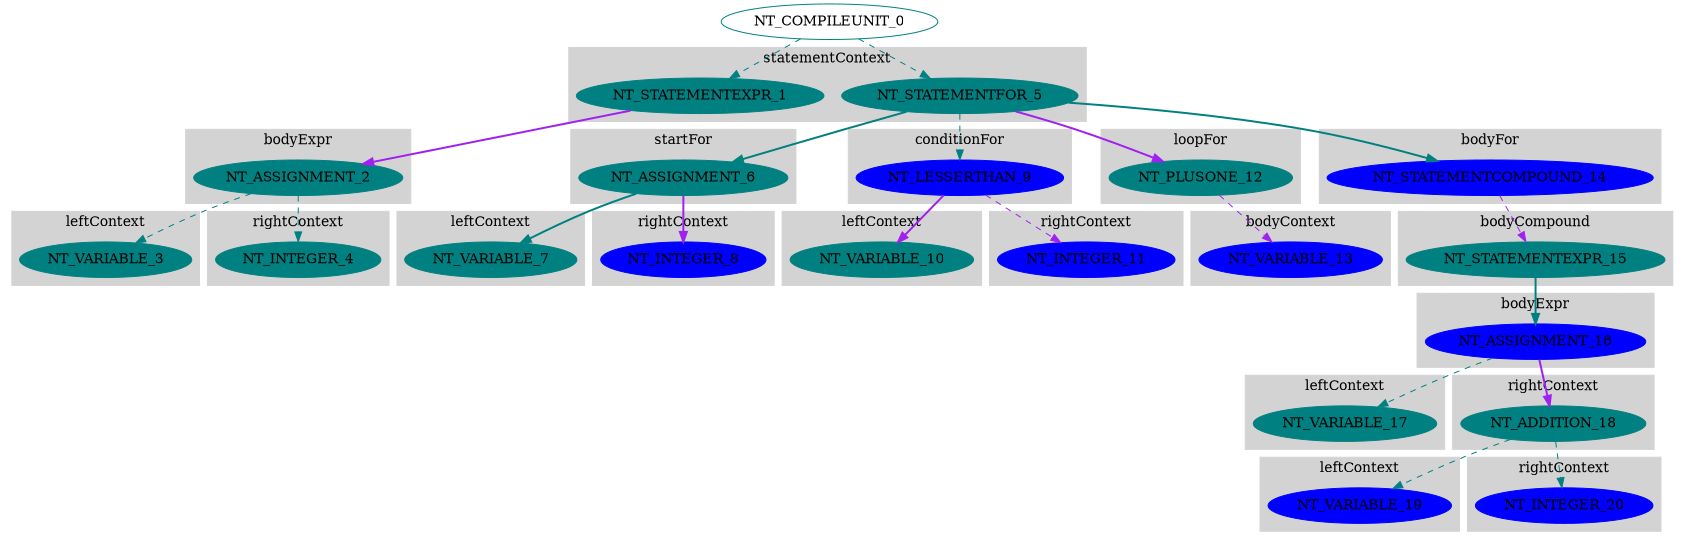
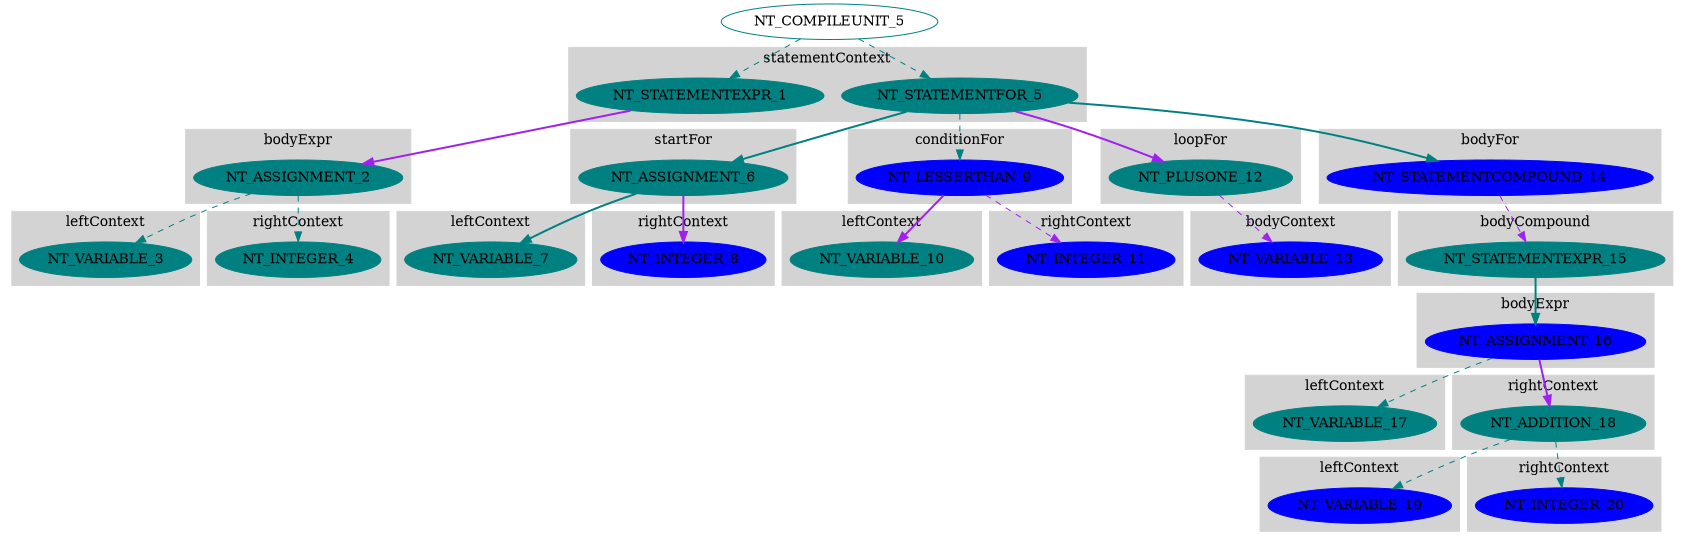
(830, 22) -> (830, 22)
